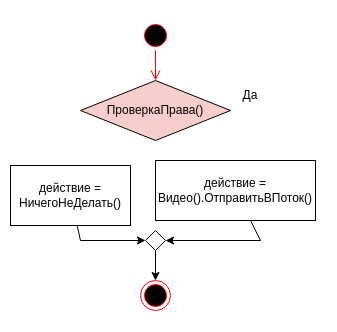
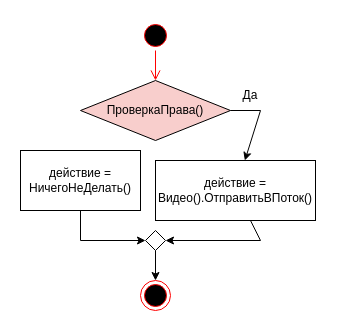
none -> (258, 118)
(71, 196) -> (81, 181)
